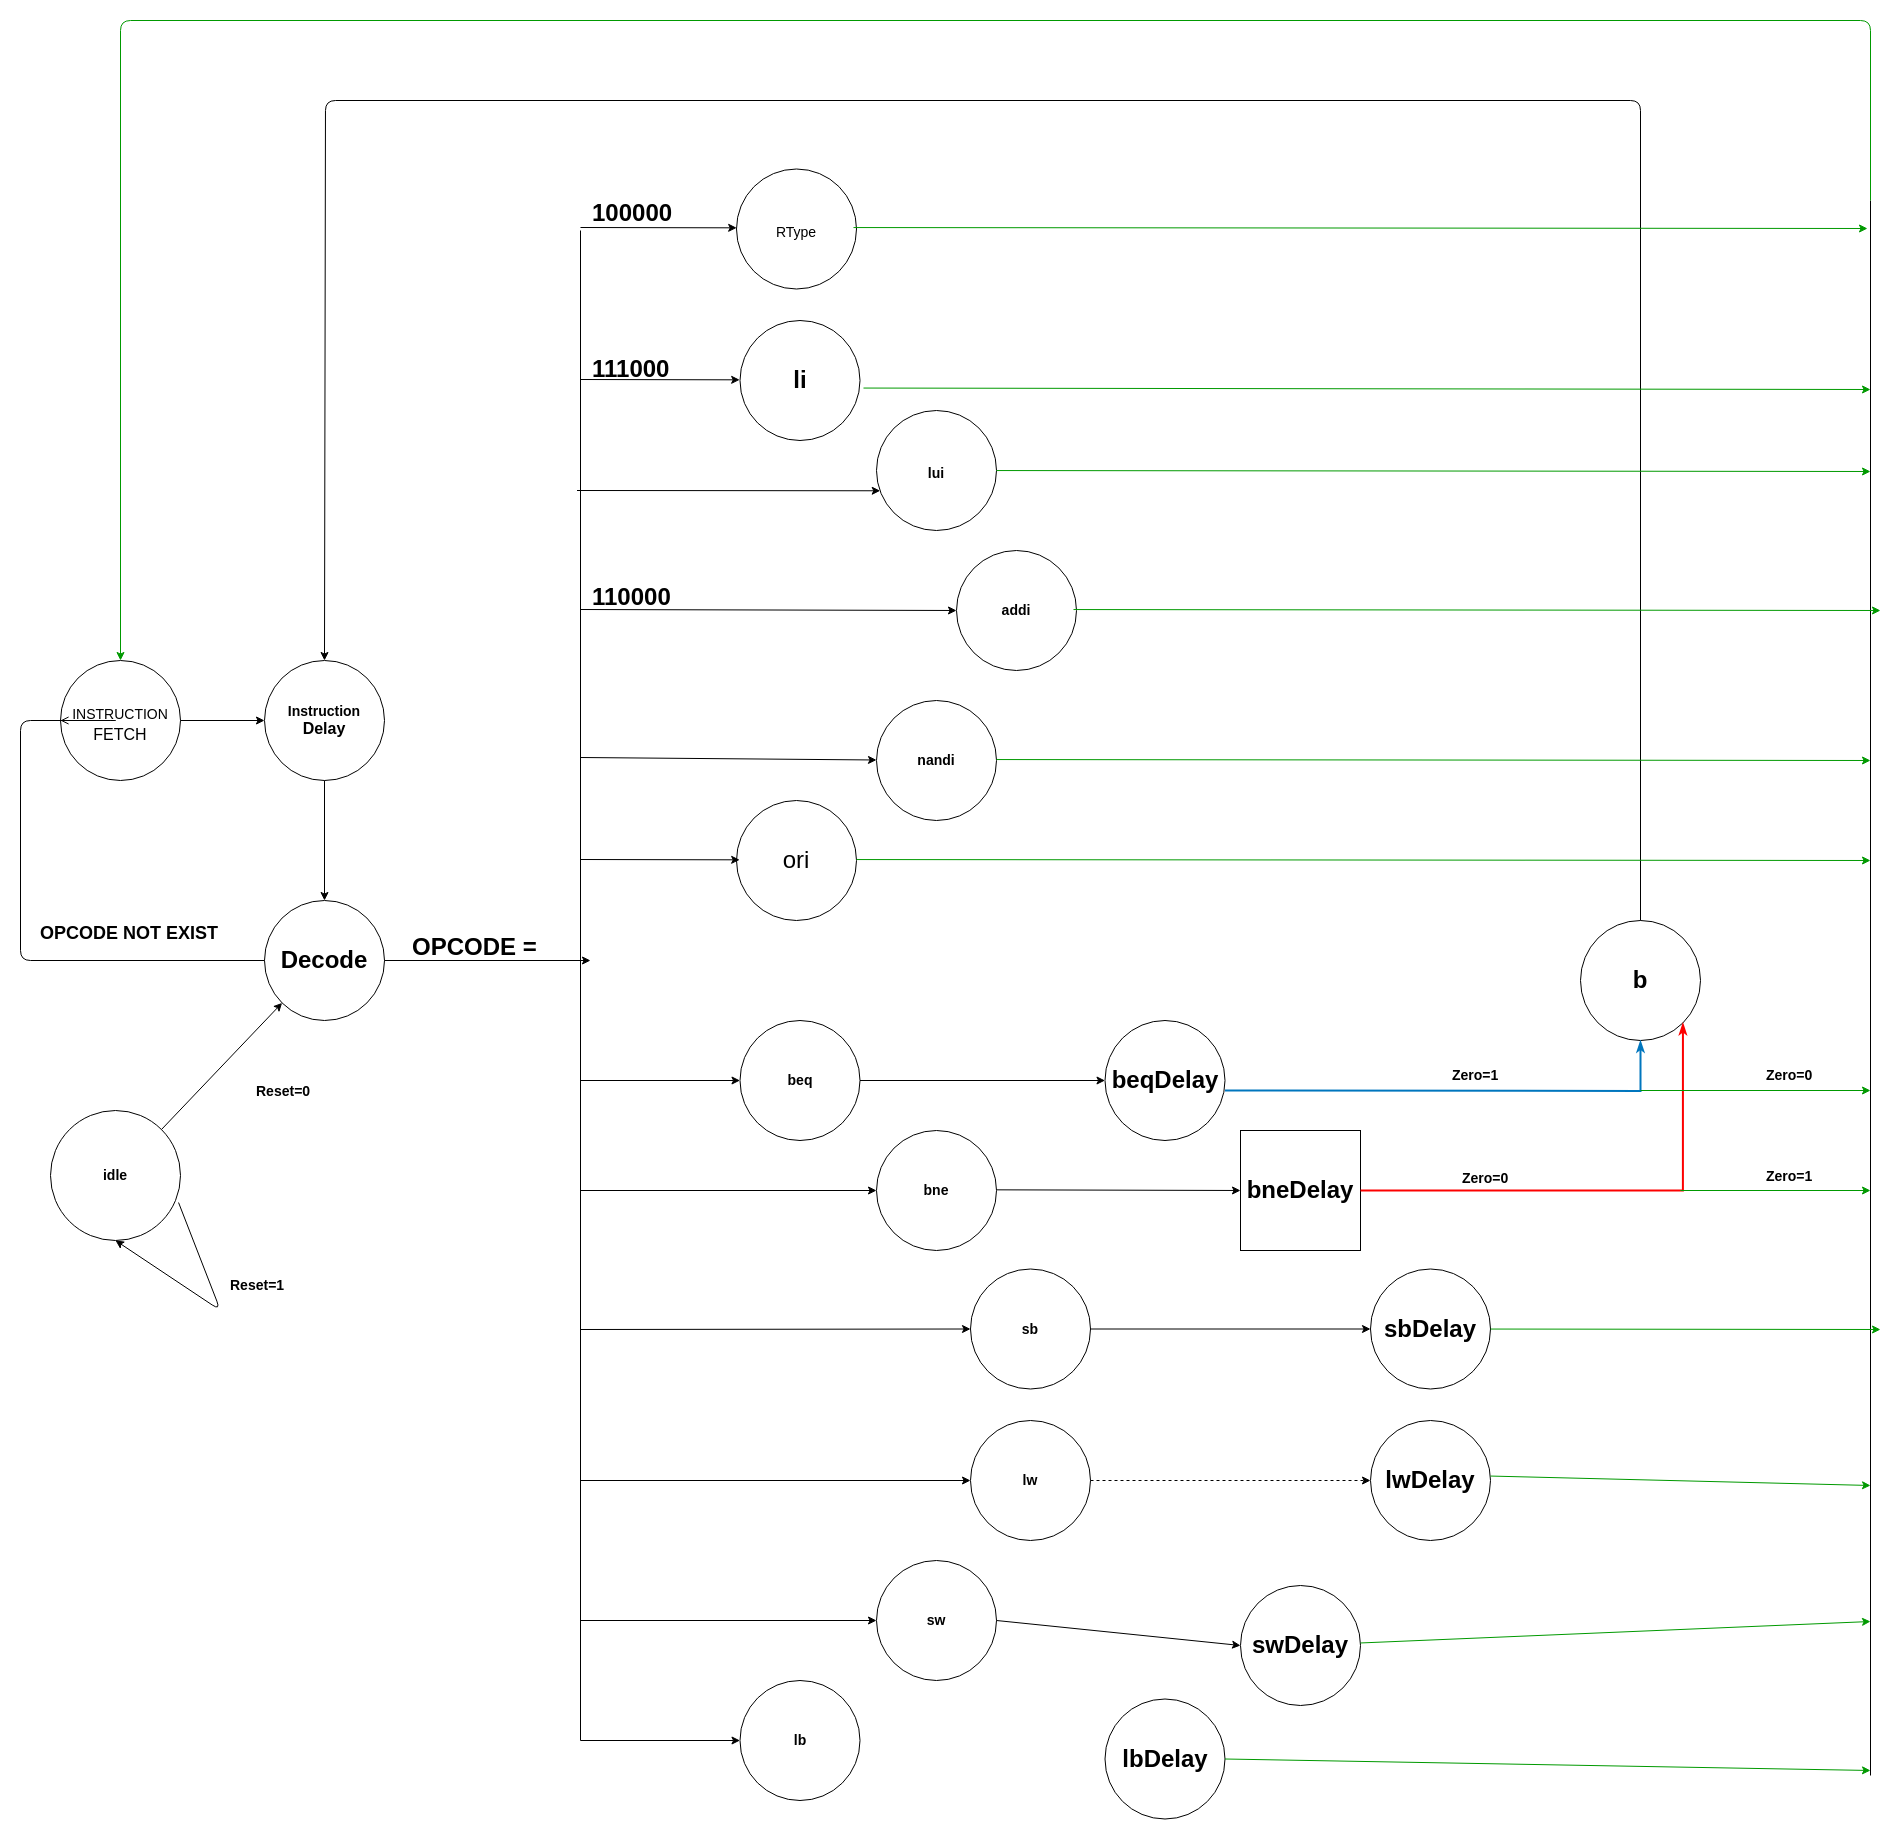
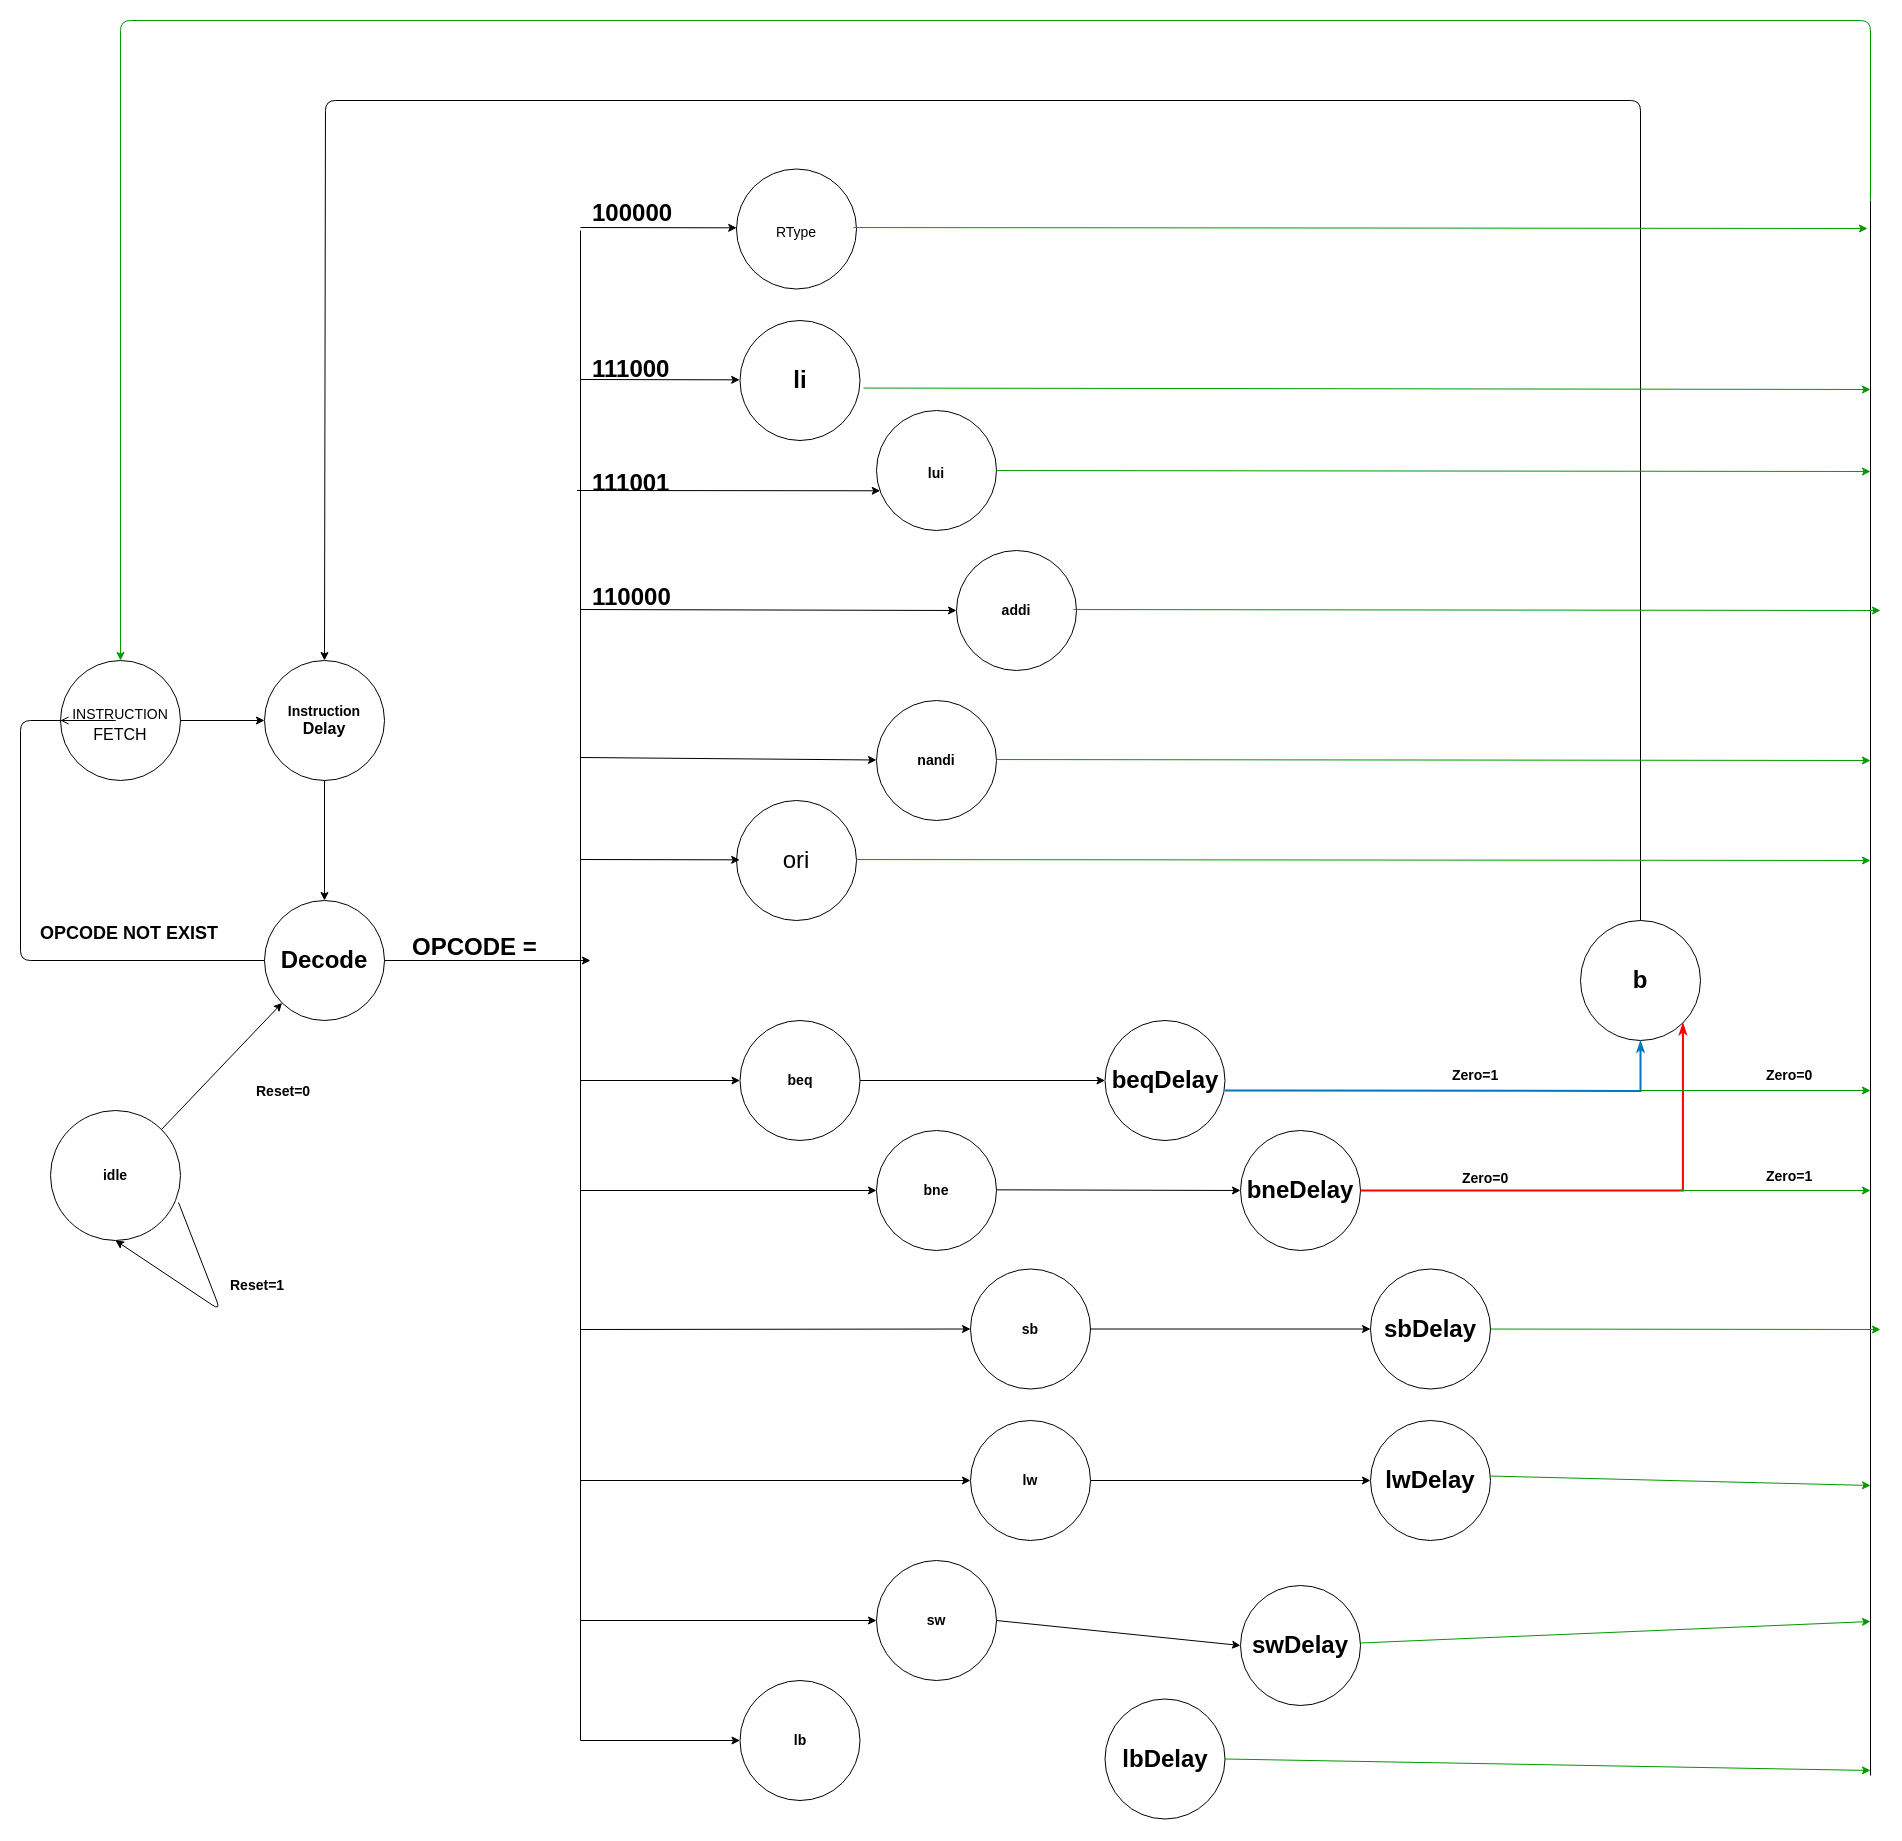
none -> (636, 477)
(1301, 1191) -> (1301, 1191)
(1227, 1481) -> (1227, 1481)
